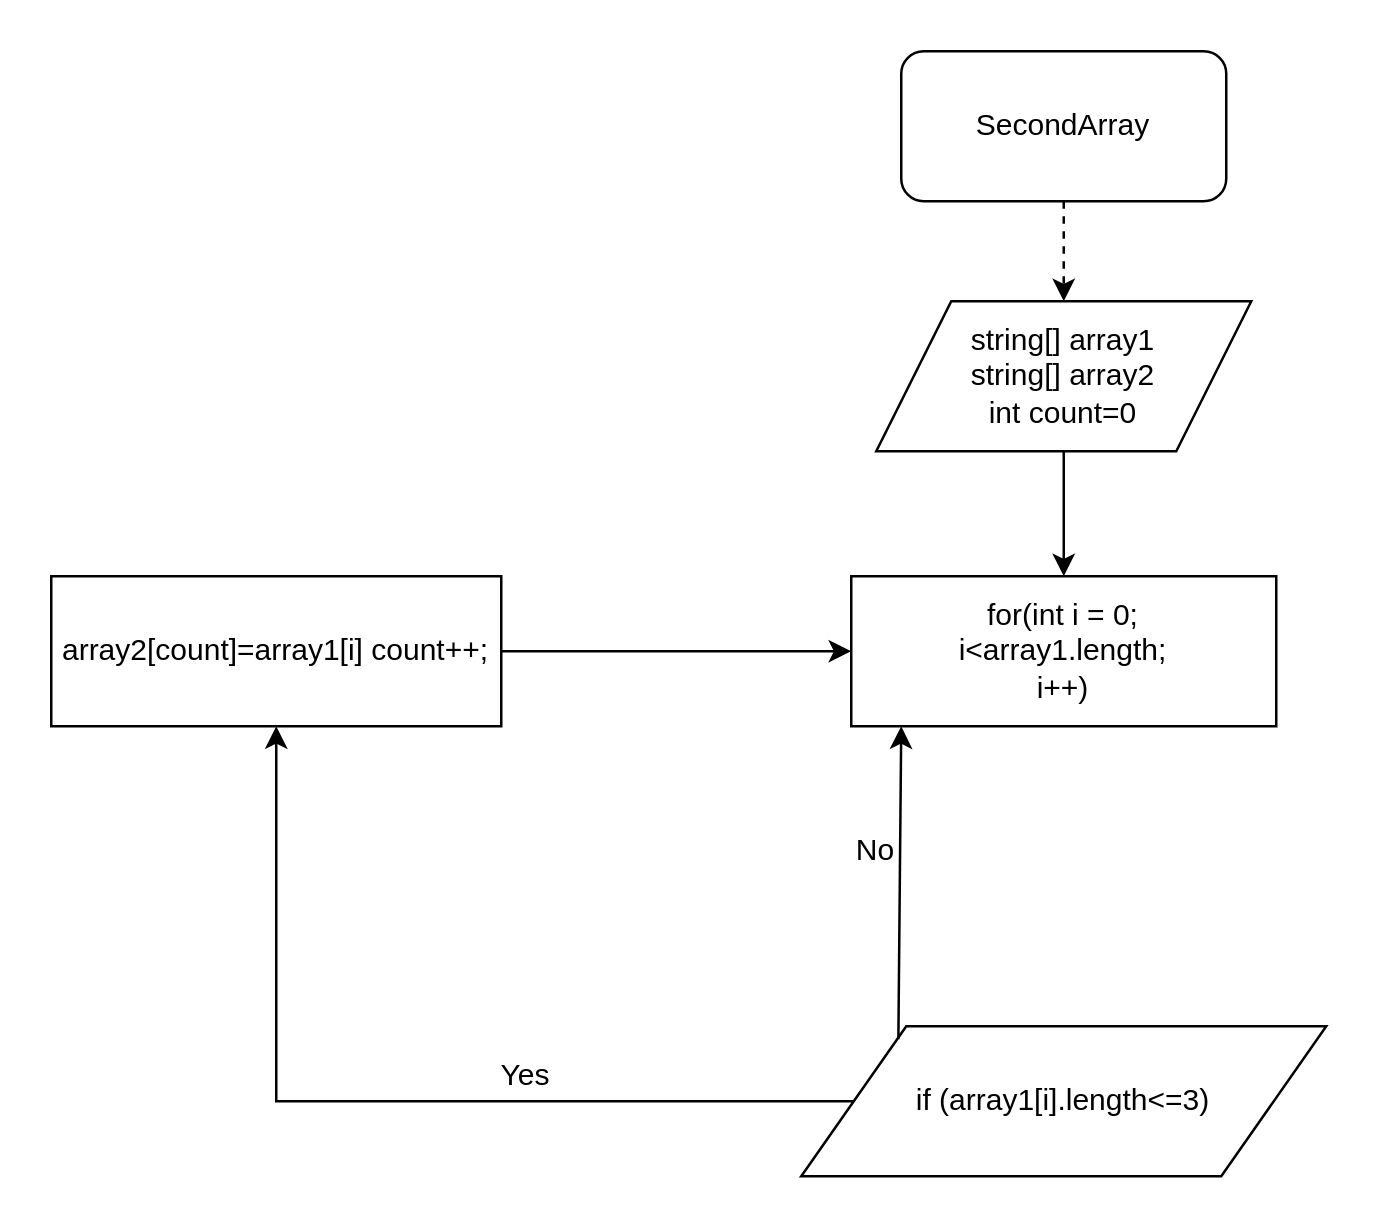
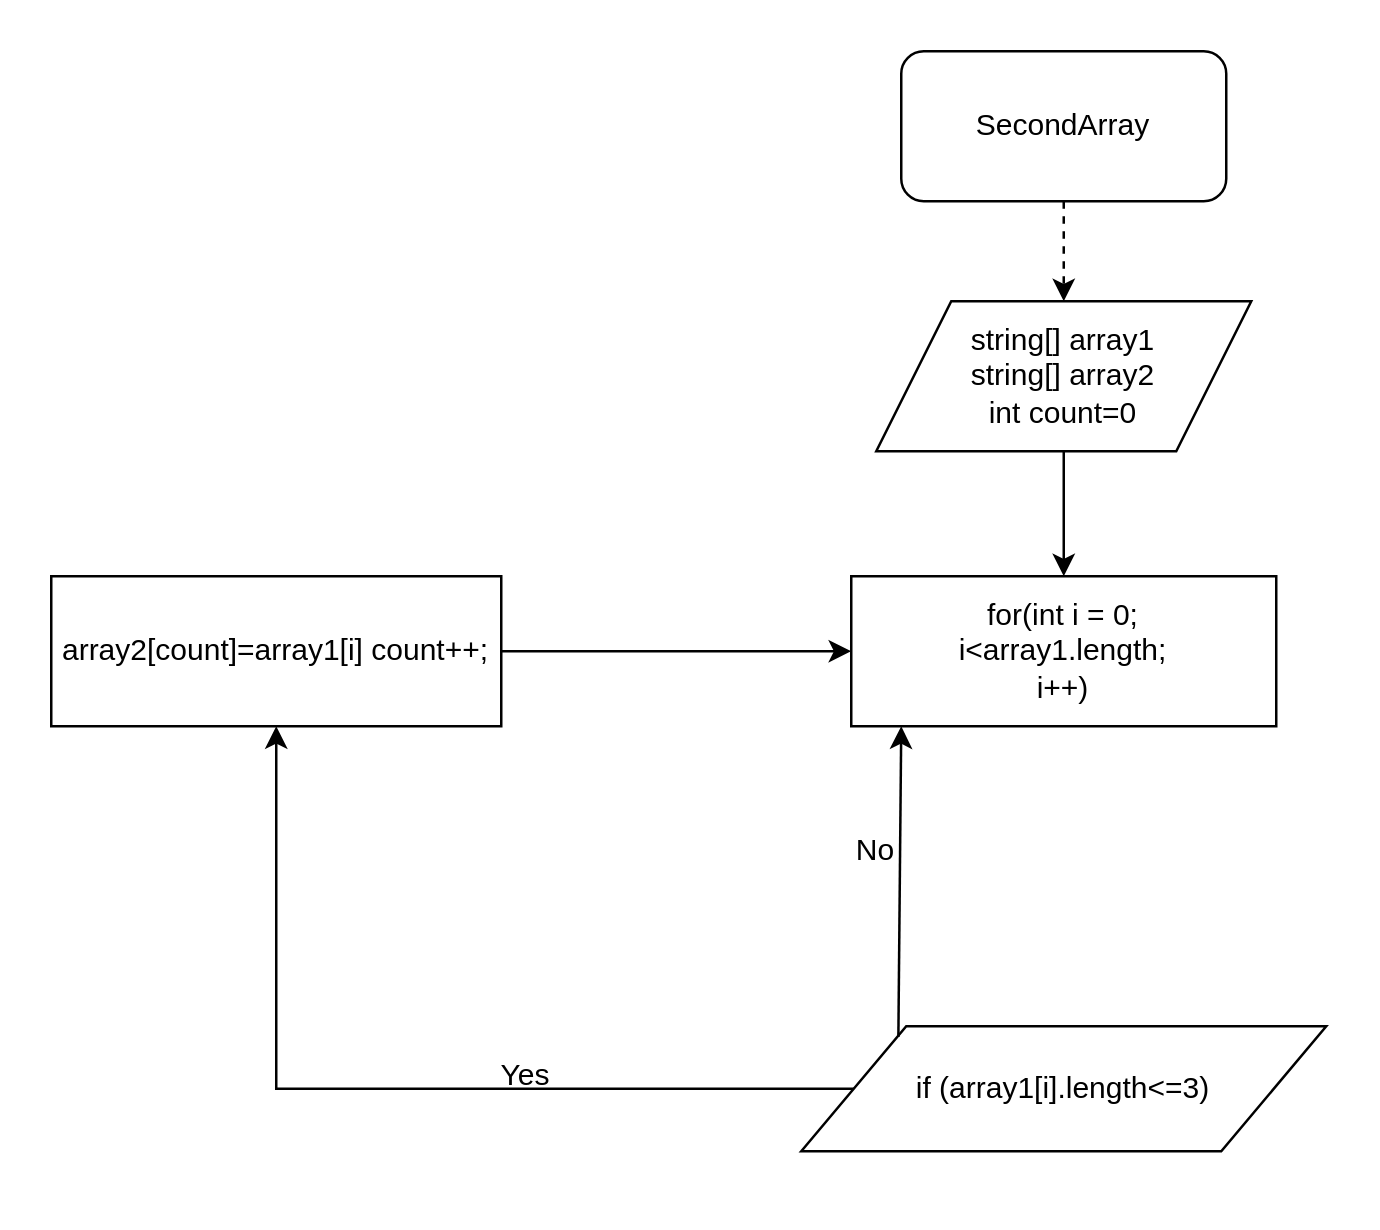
(1064, 1101) -> (1064, 1089)
